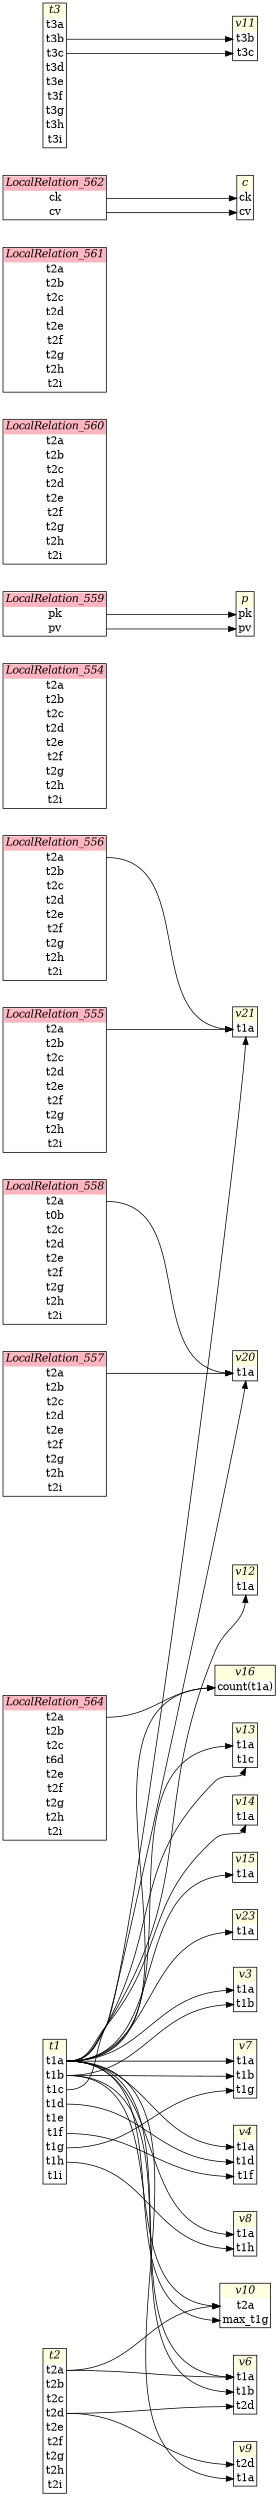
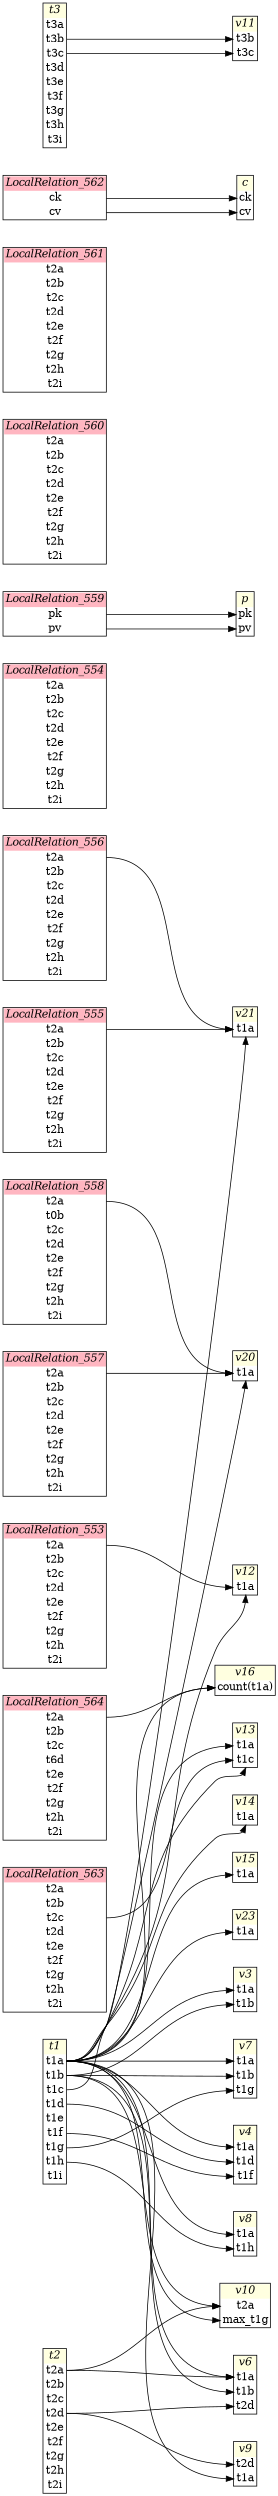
none -> (55, 1596)
none -> (55, 1940)
